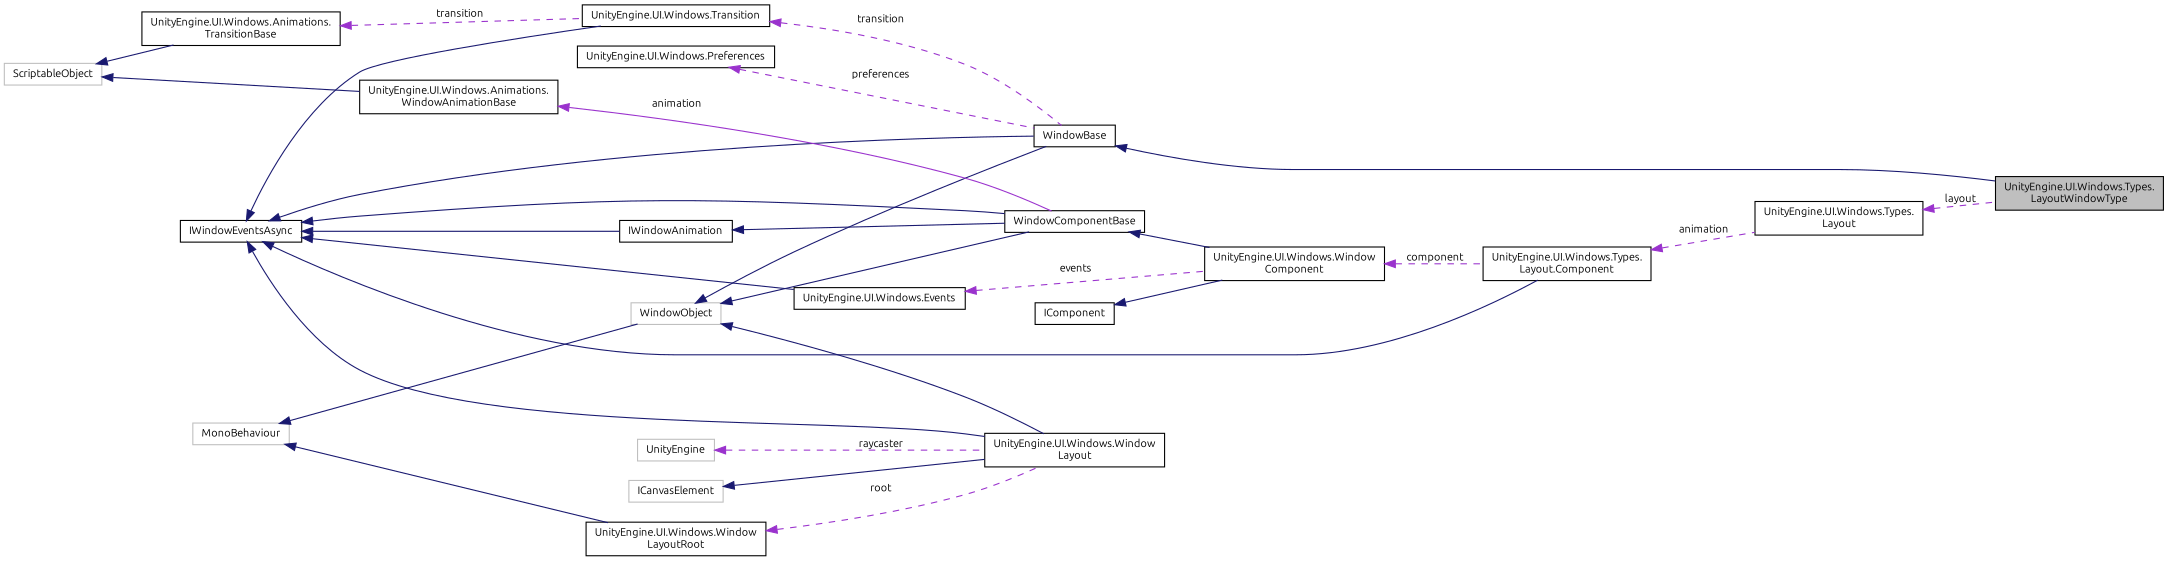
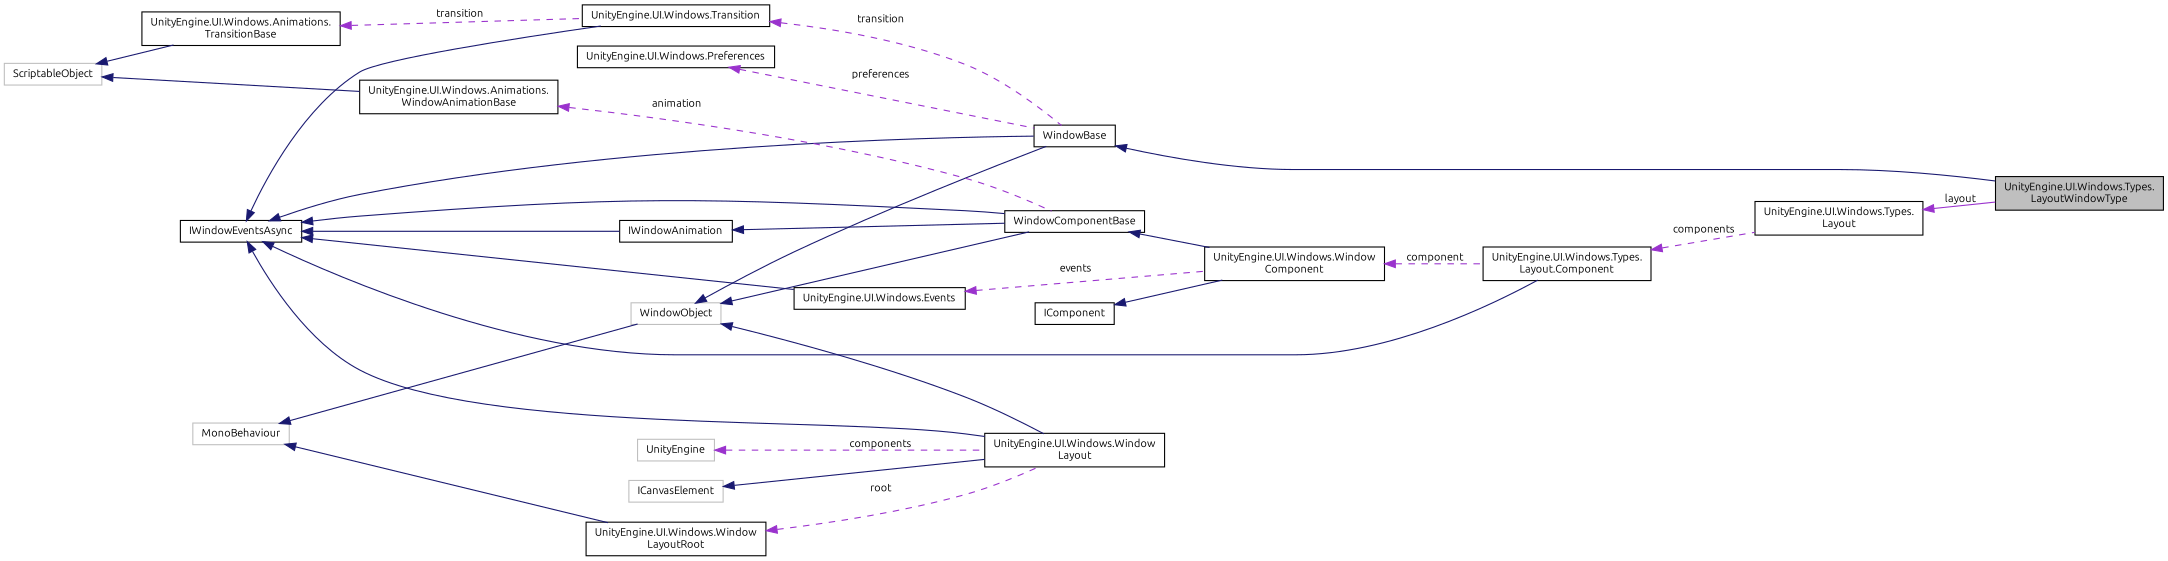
(778, 137) -> (778, 137)
(1965, 205) -> (1965, 205)
(1703, 230) -> (1703, 230)
(880, 444) -> (880, 444)
